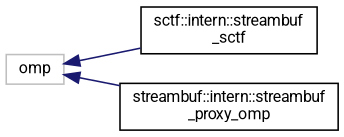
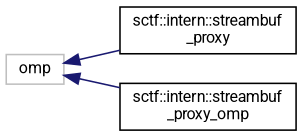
(229, 30) -> (208, 30)
(229, 107) -> (208, 107)
